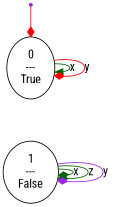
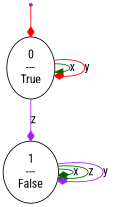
none -> (31, 115)
